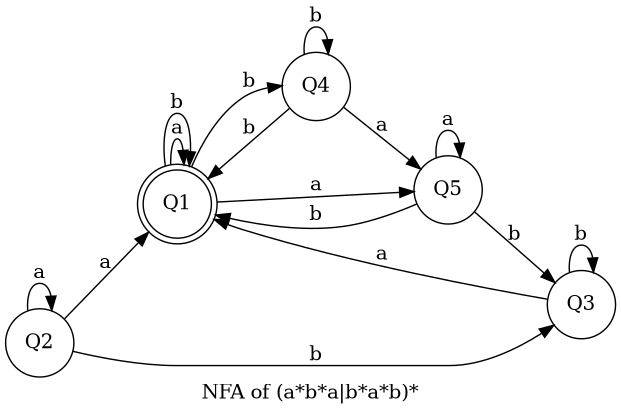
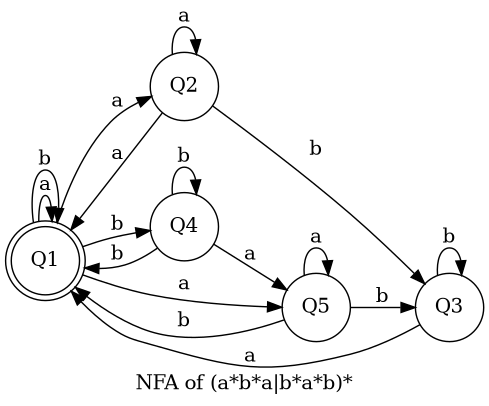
none -> (86, 154)
